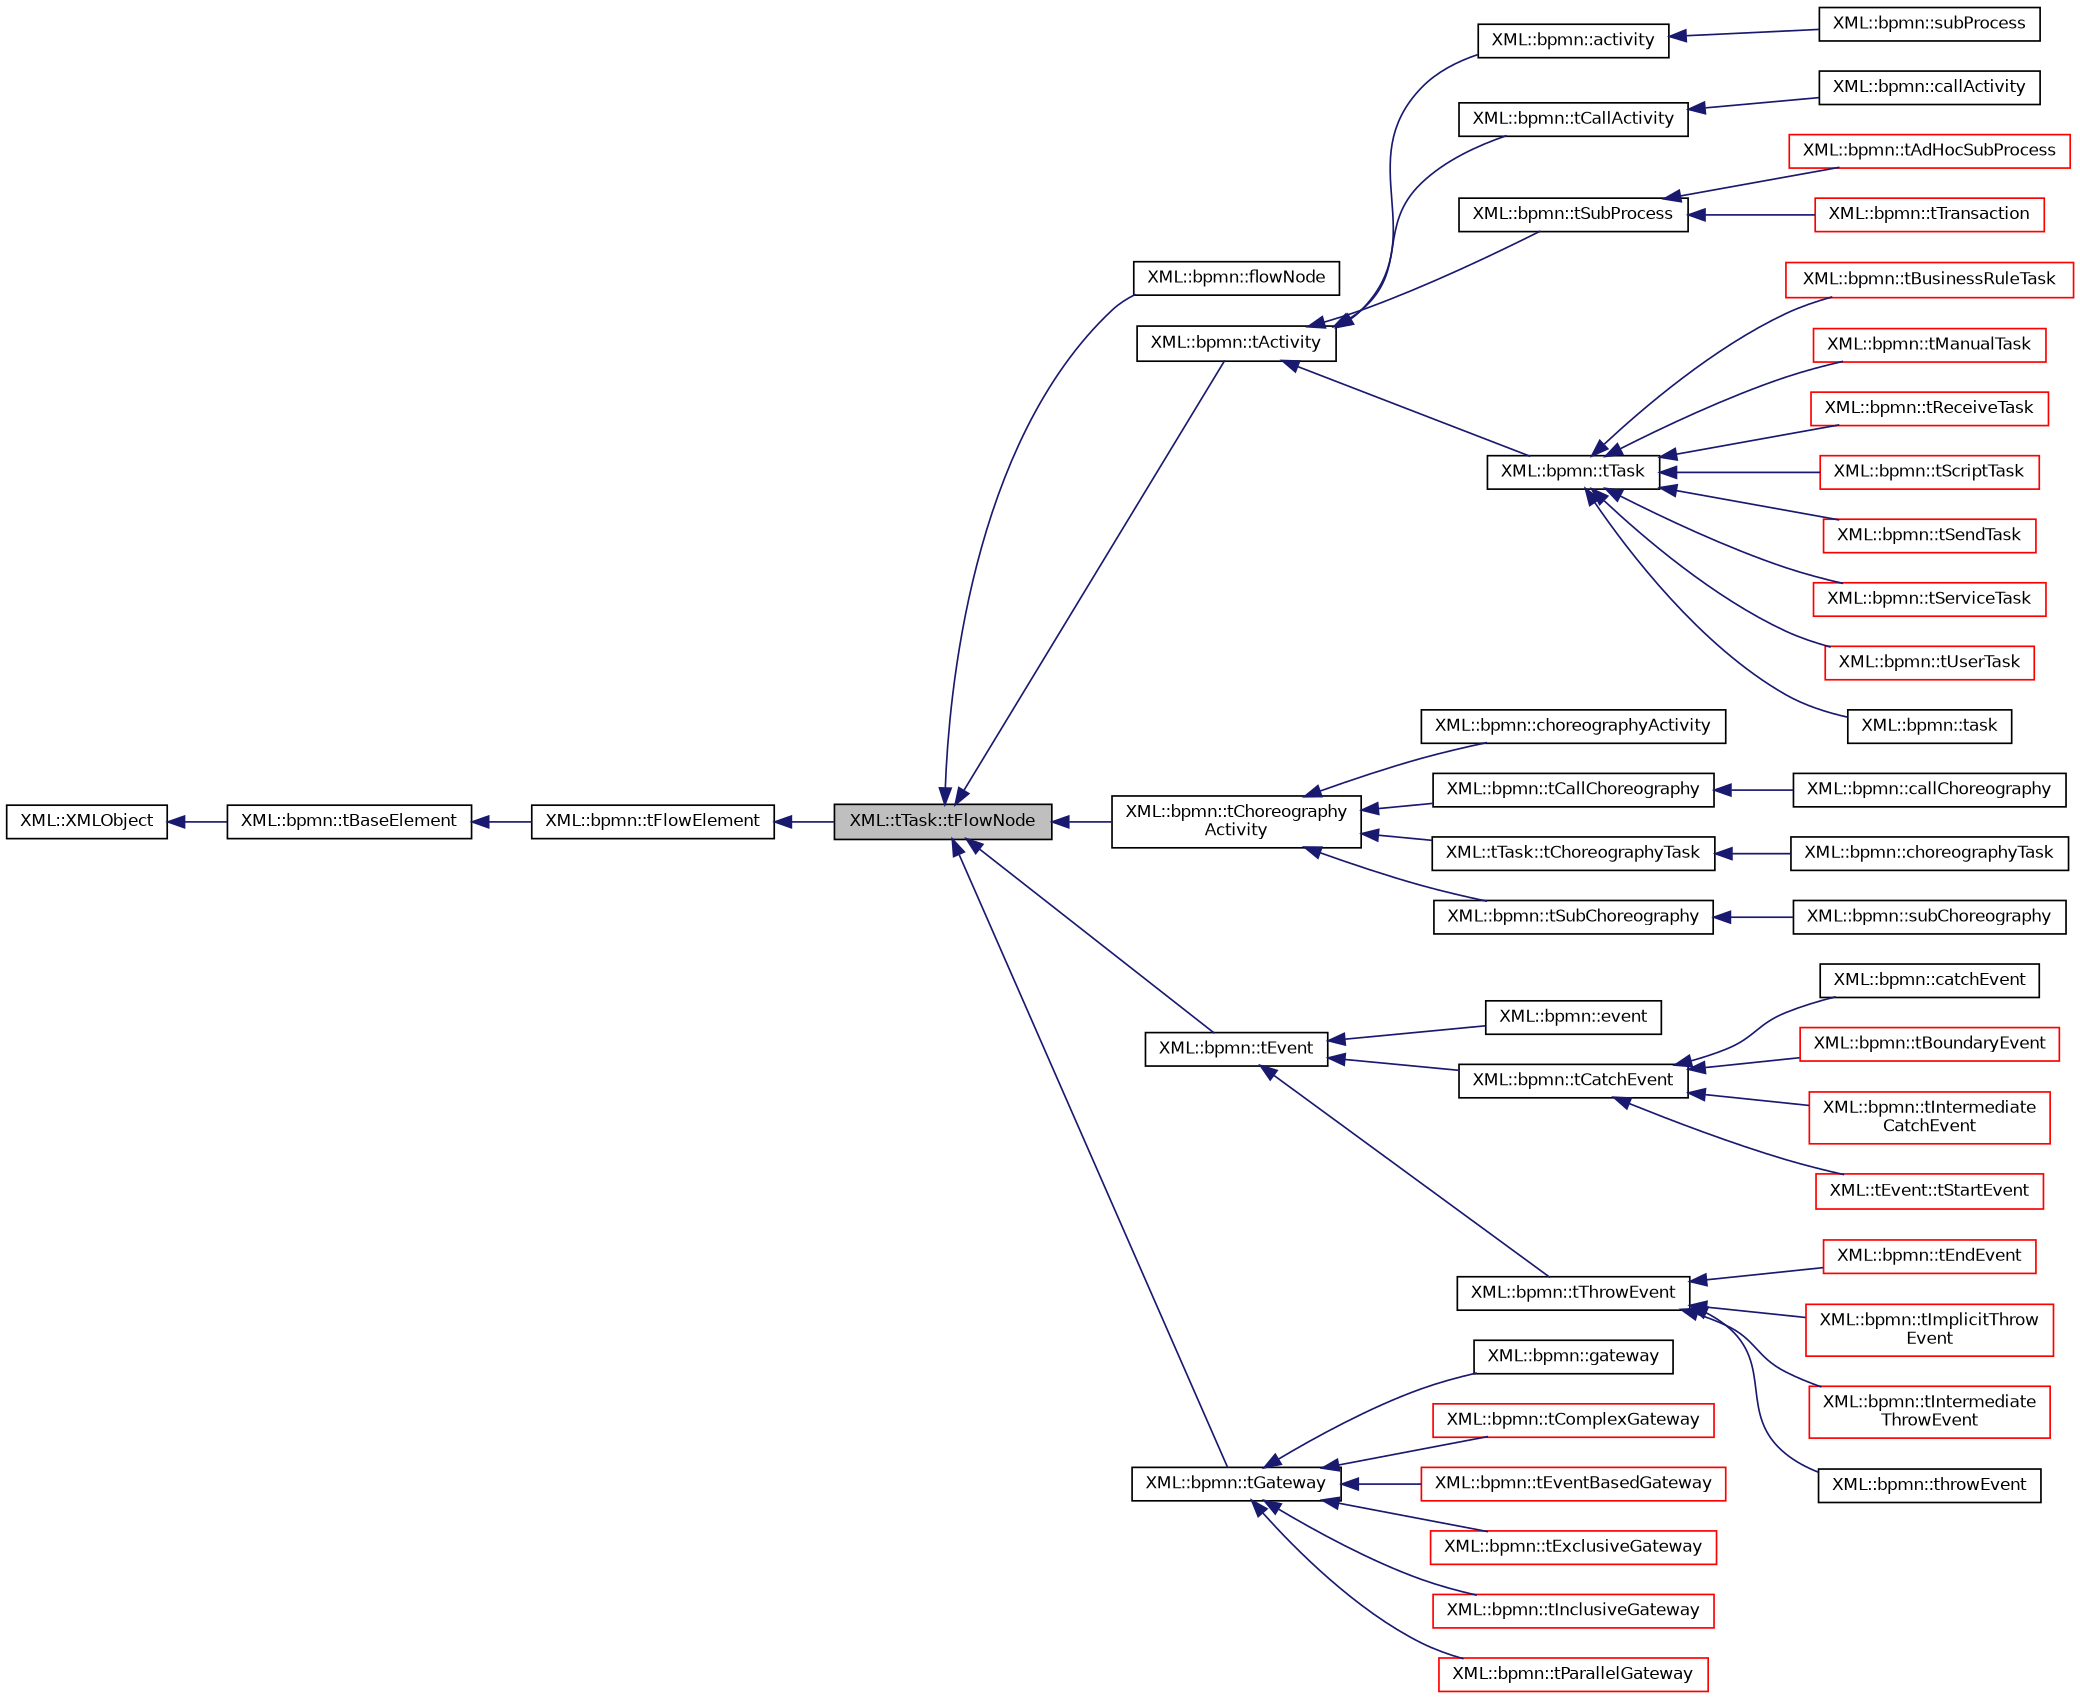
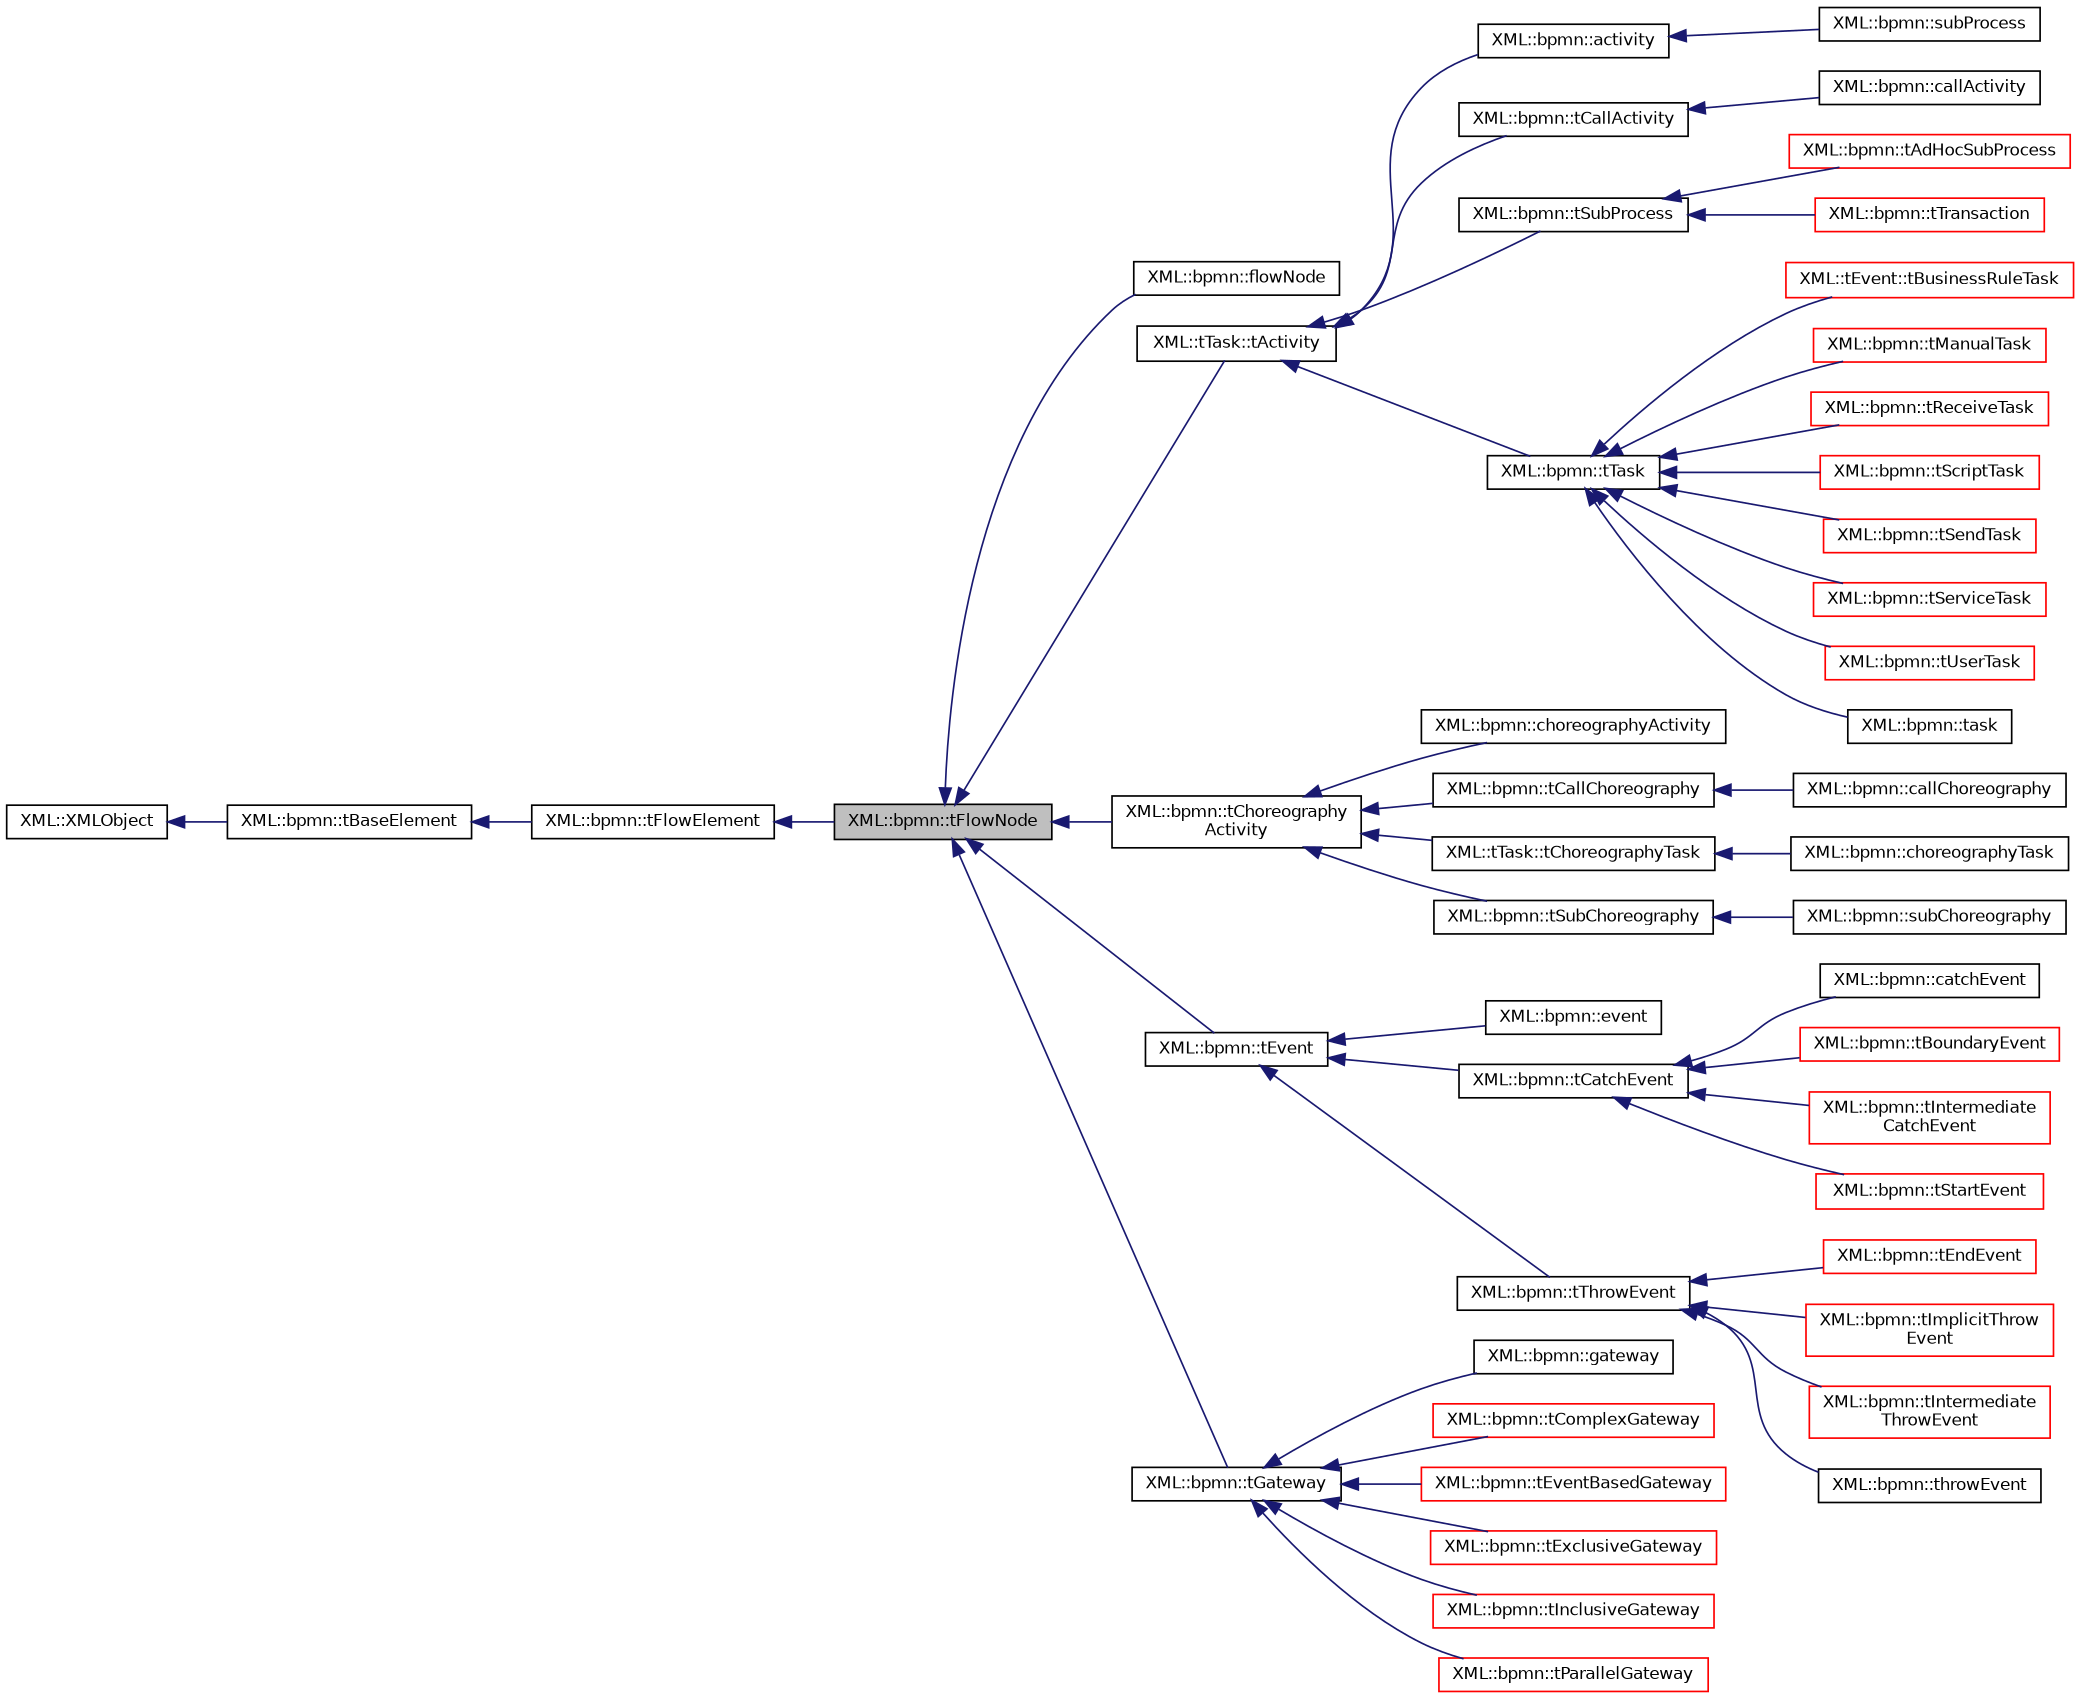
(1930, 280) -> (1930, 280)
(1237, 344) -> (1237, 344)
(943, 822) -> (943, 822)
(1930, 1191) -> (1930, 1191)
